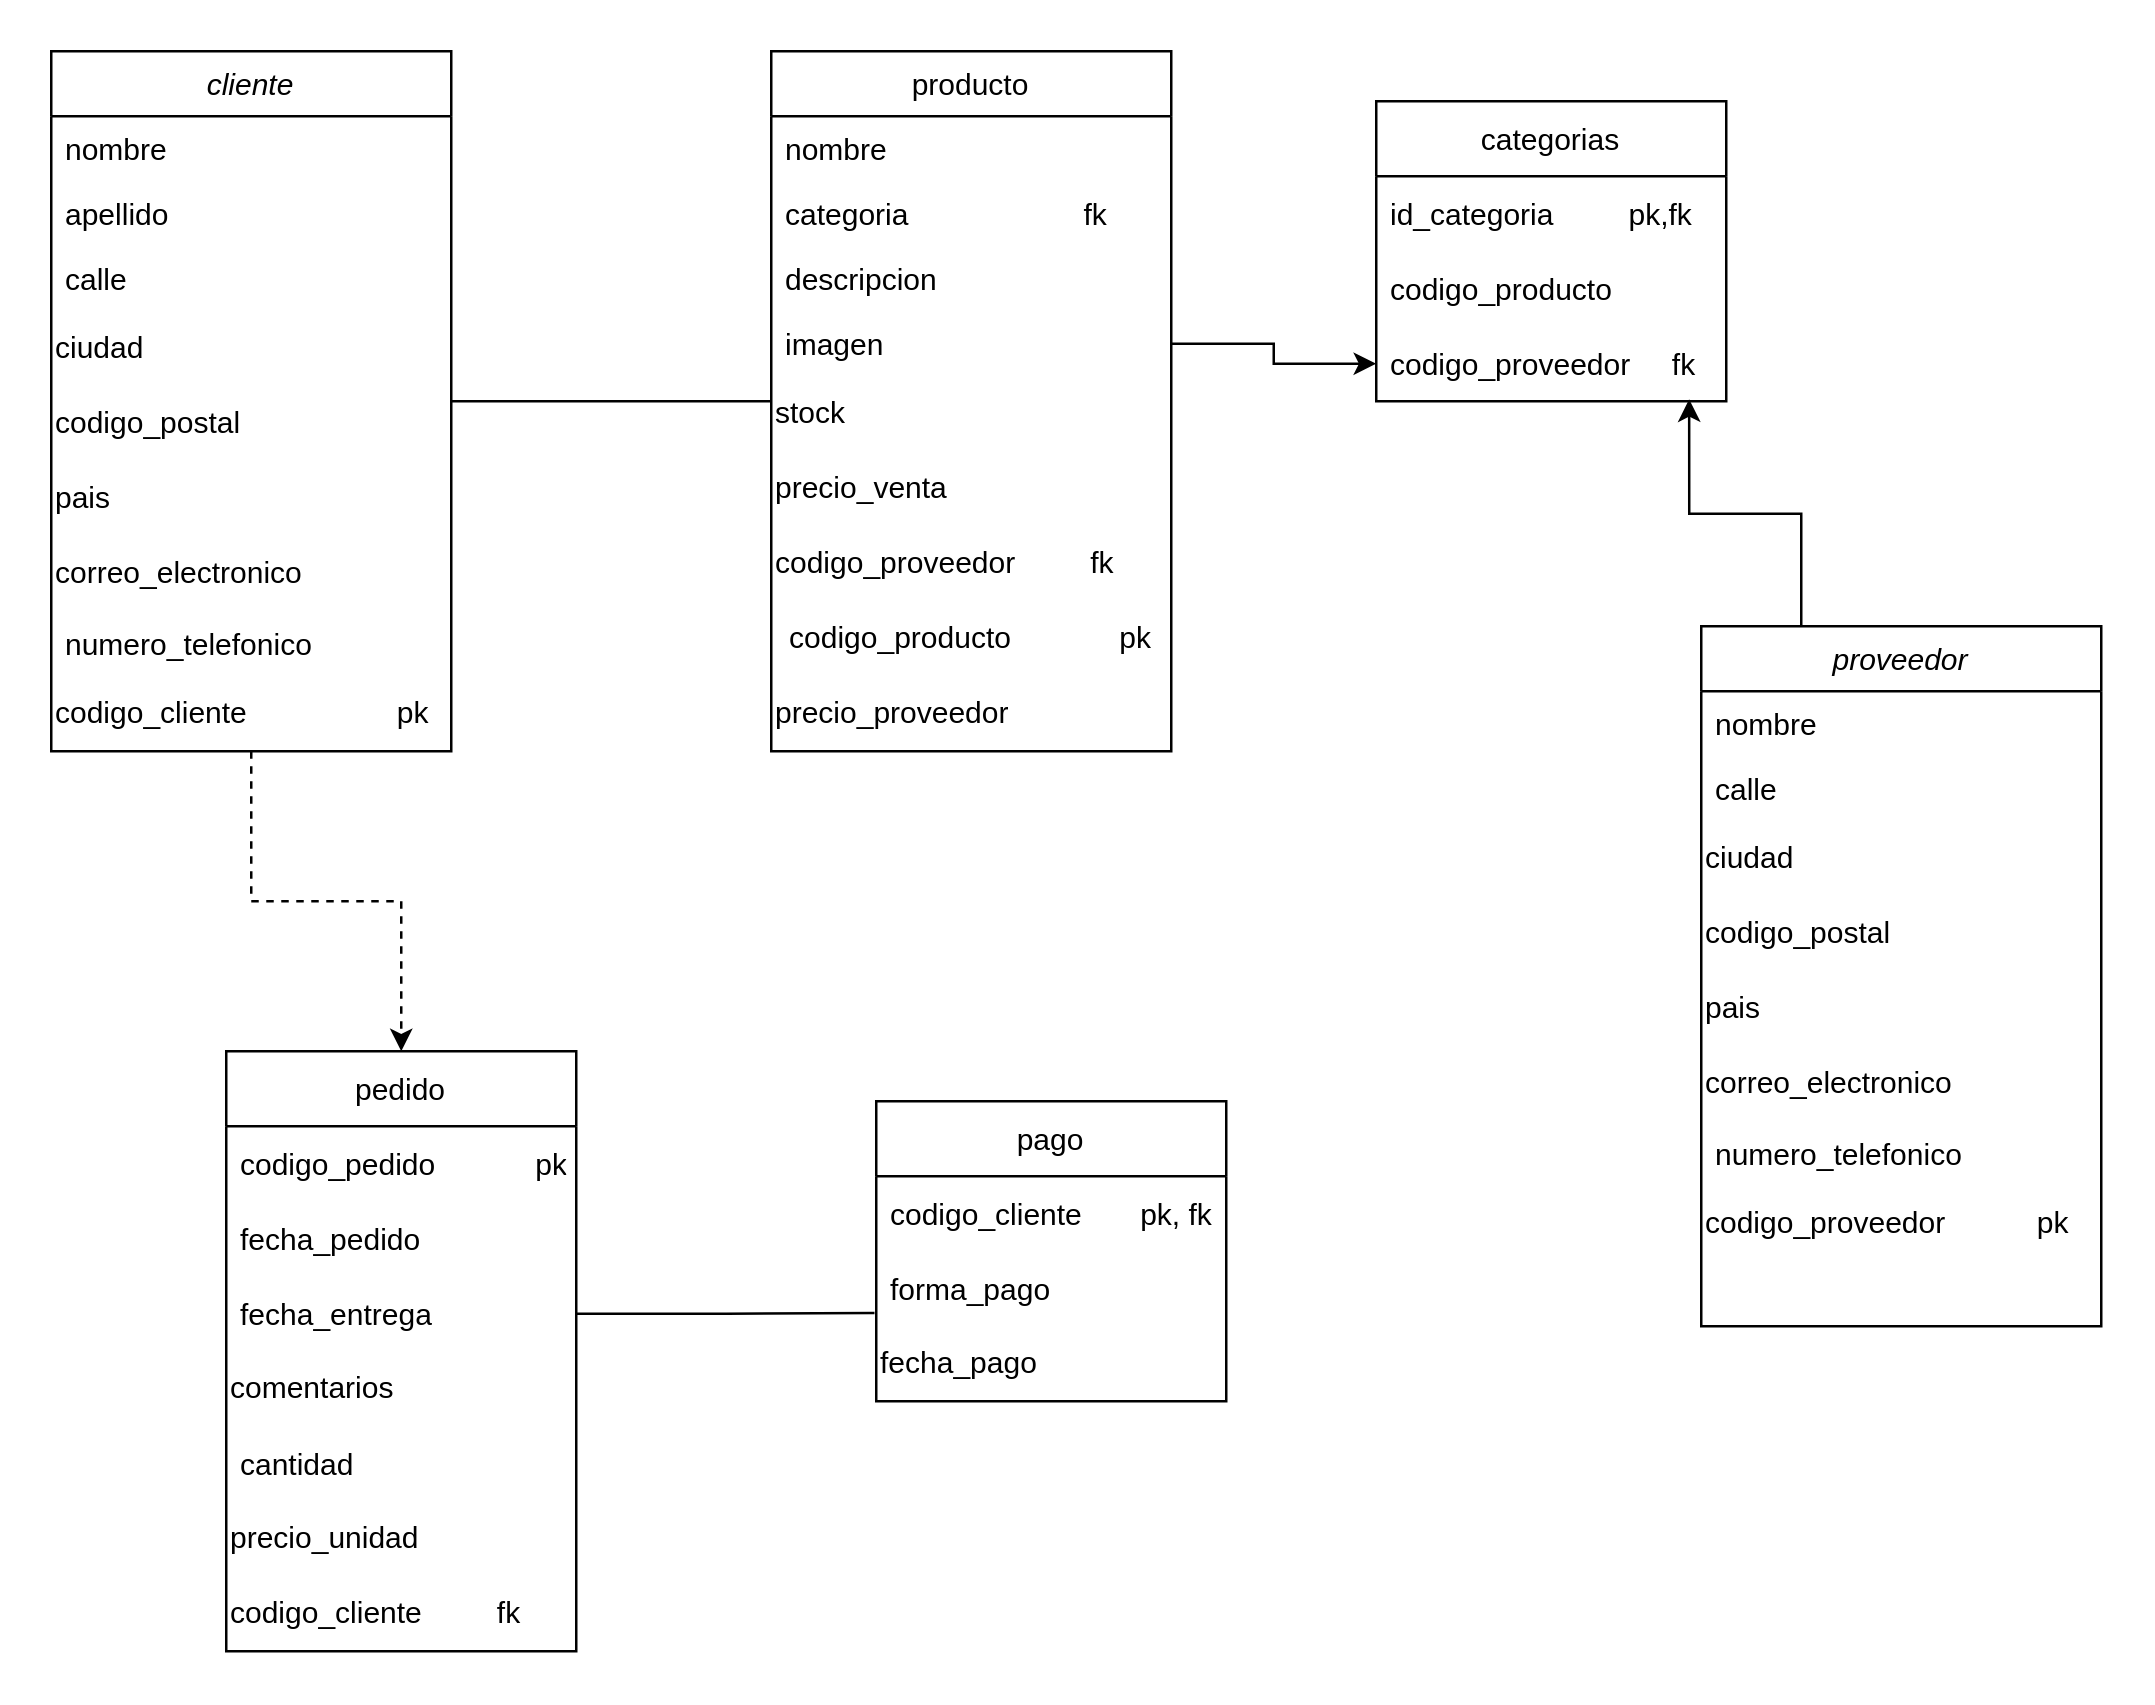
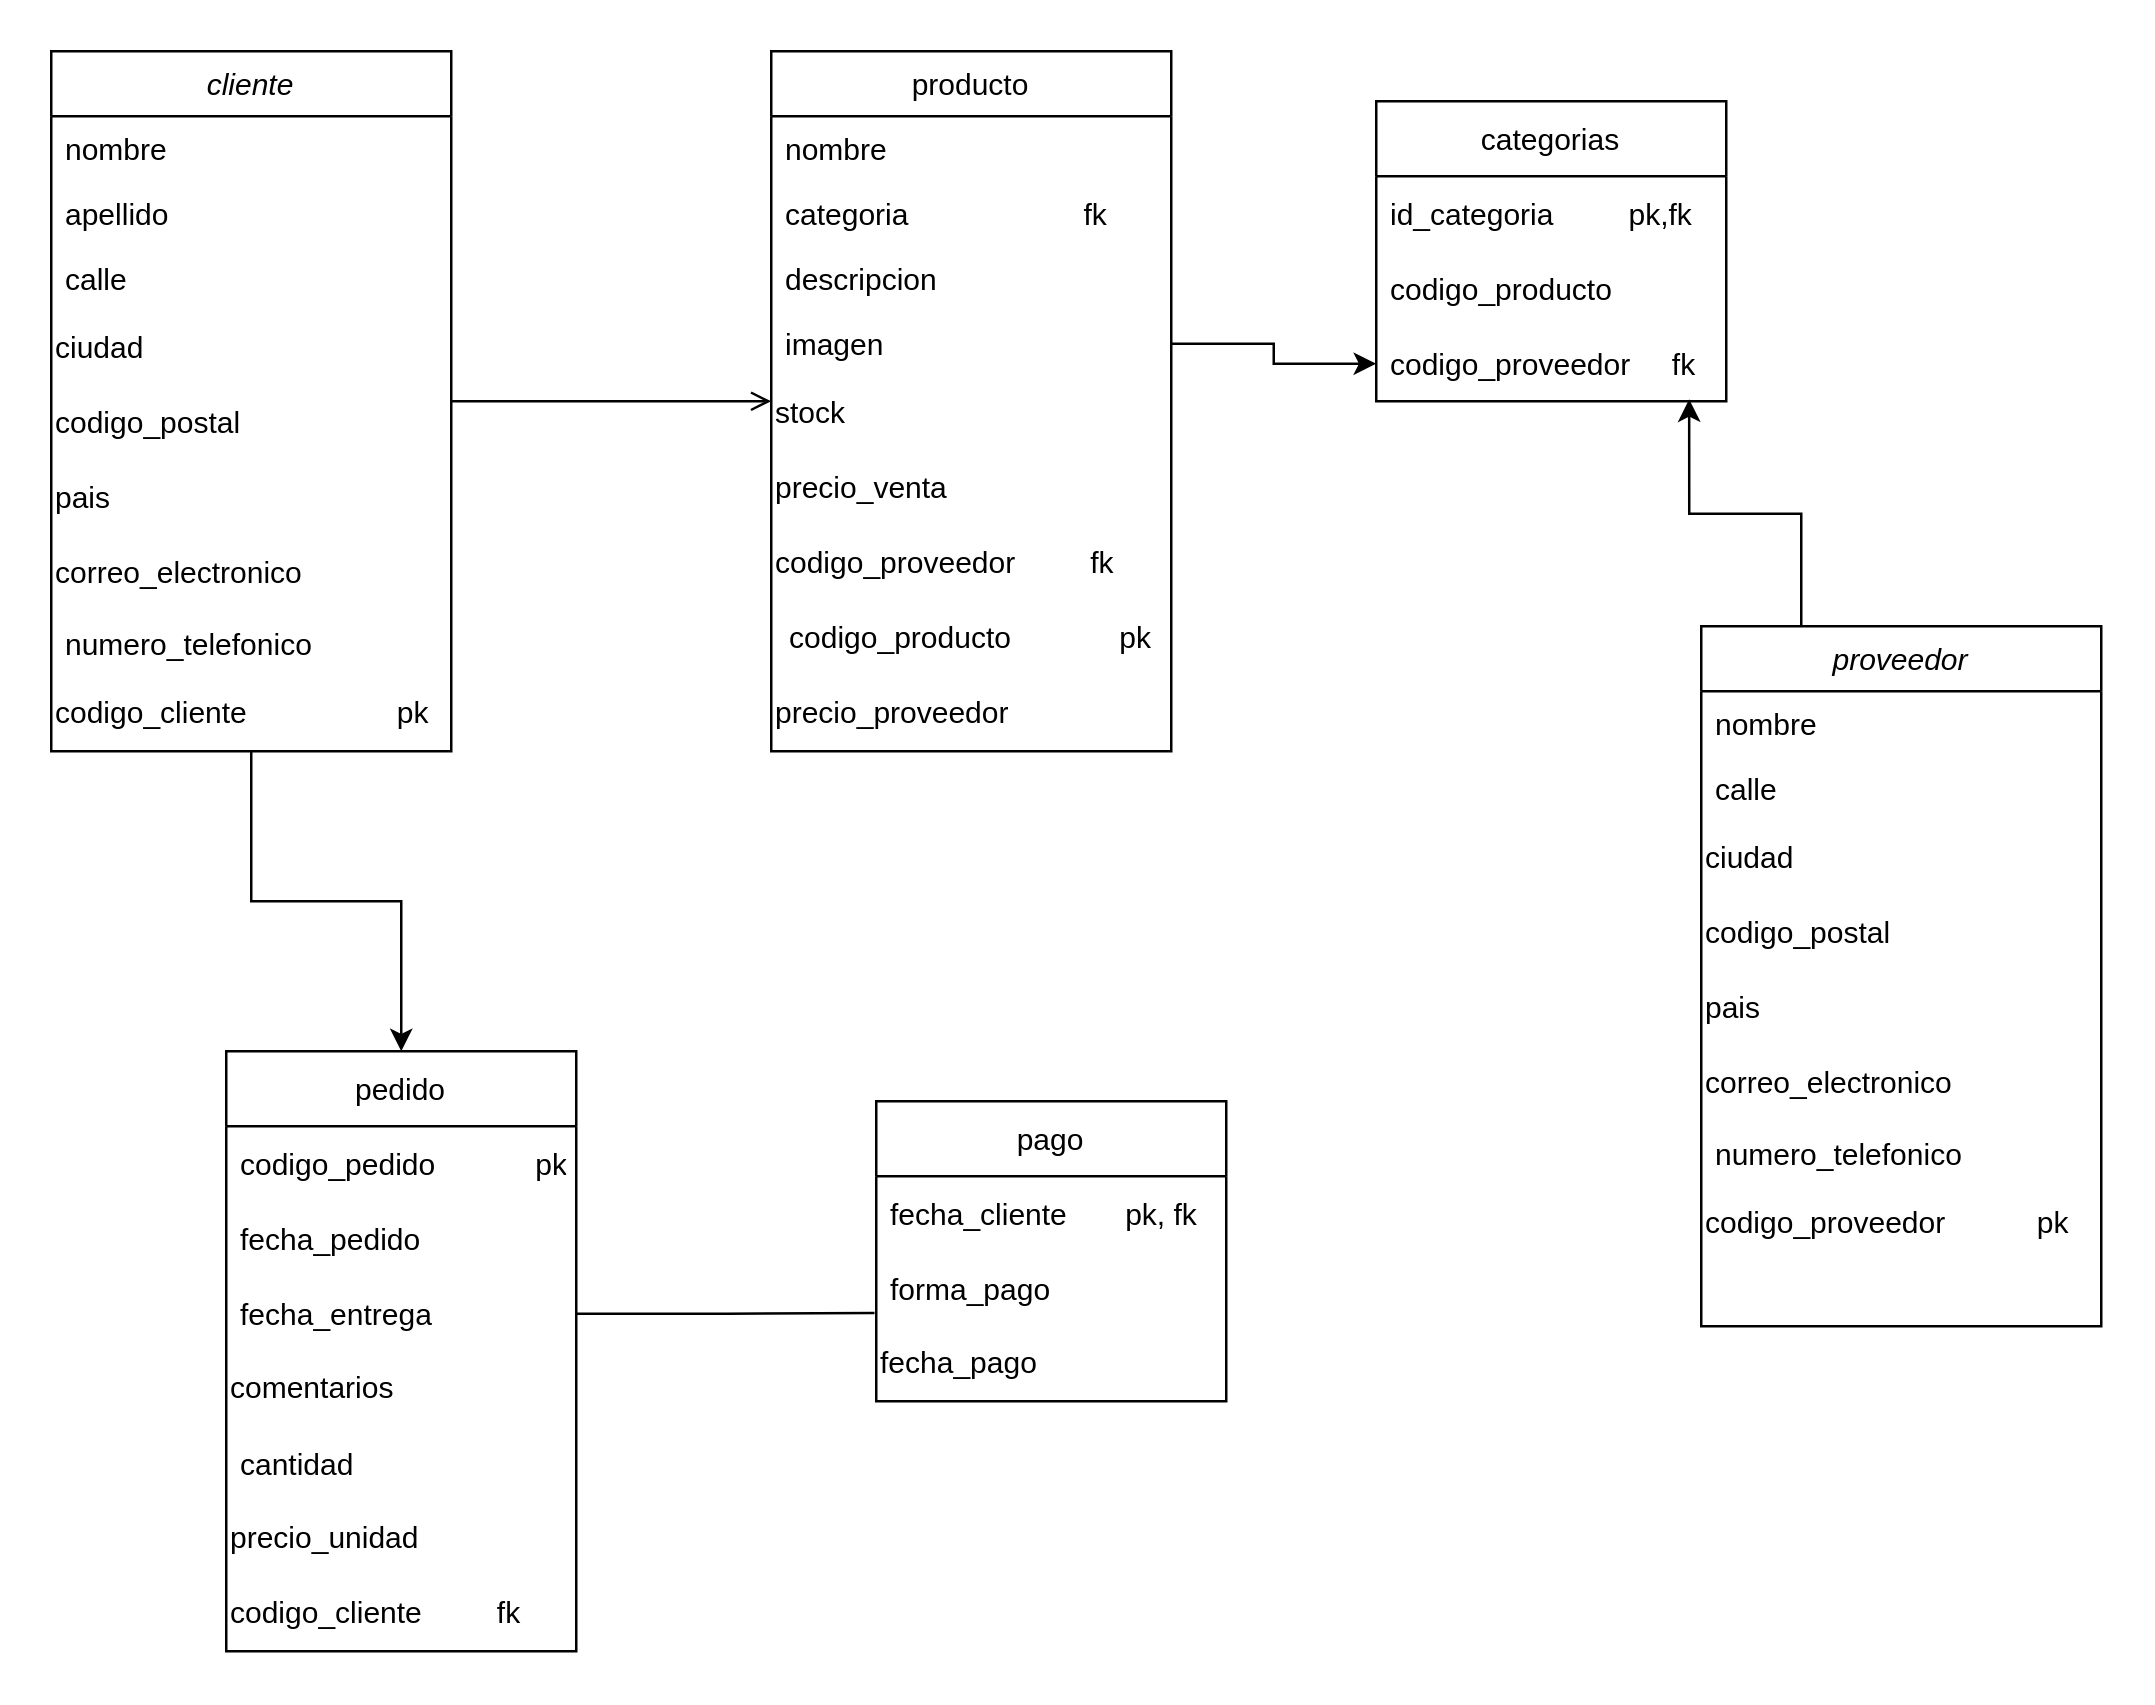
(763, 401) -> (762, 401)
(321, 901) -> (321, 901)
(1086, 1215) -> (1081, 1215)
